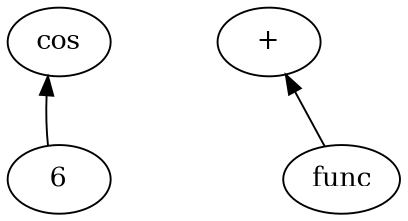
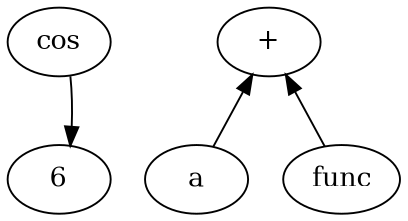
(46, 121) -> (72, 101)
none -> (197, 179)
